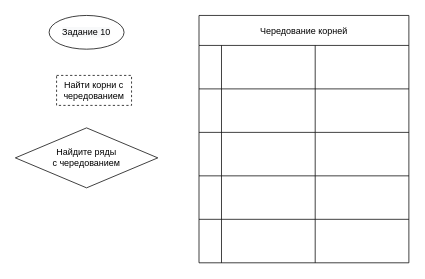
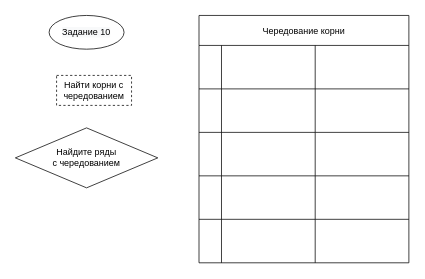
(304, 31) -> (304, 31)
